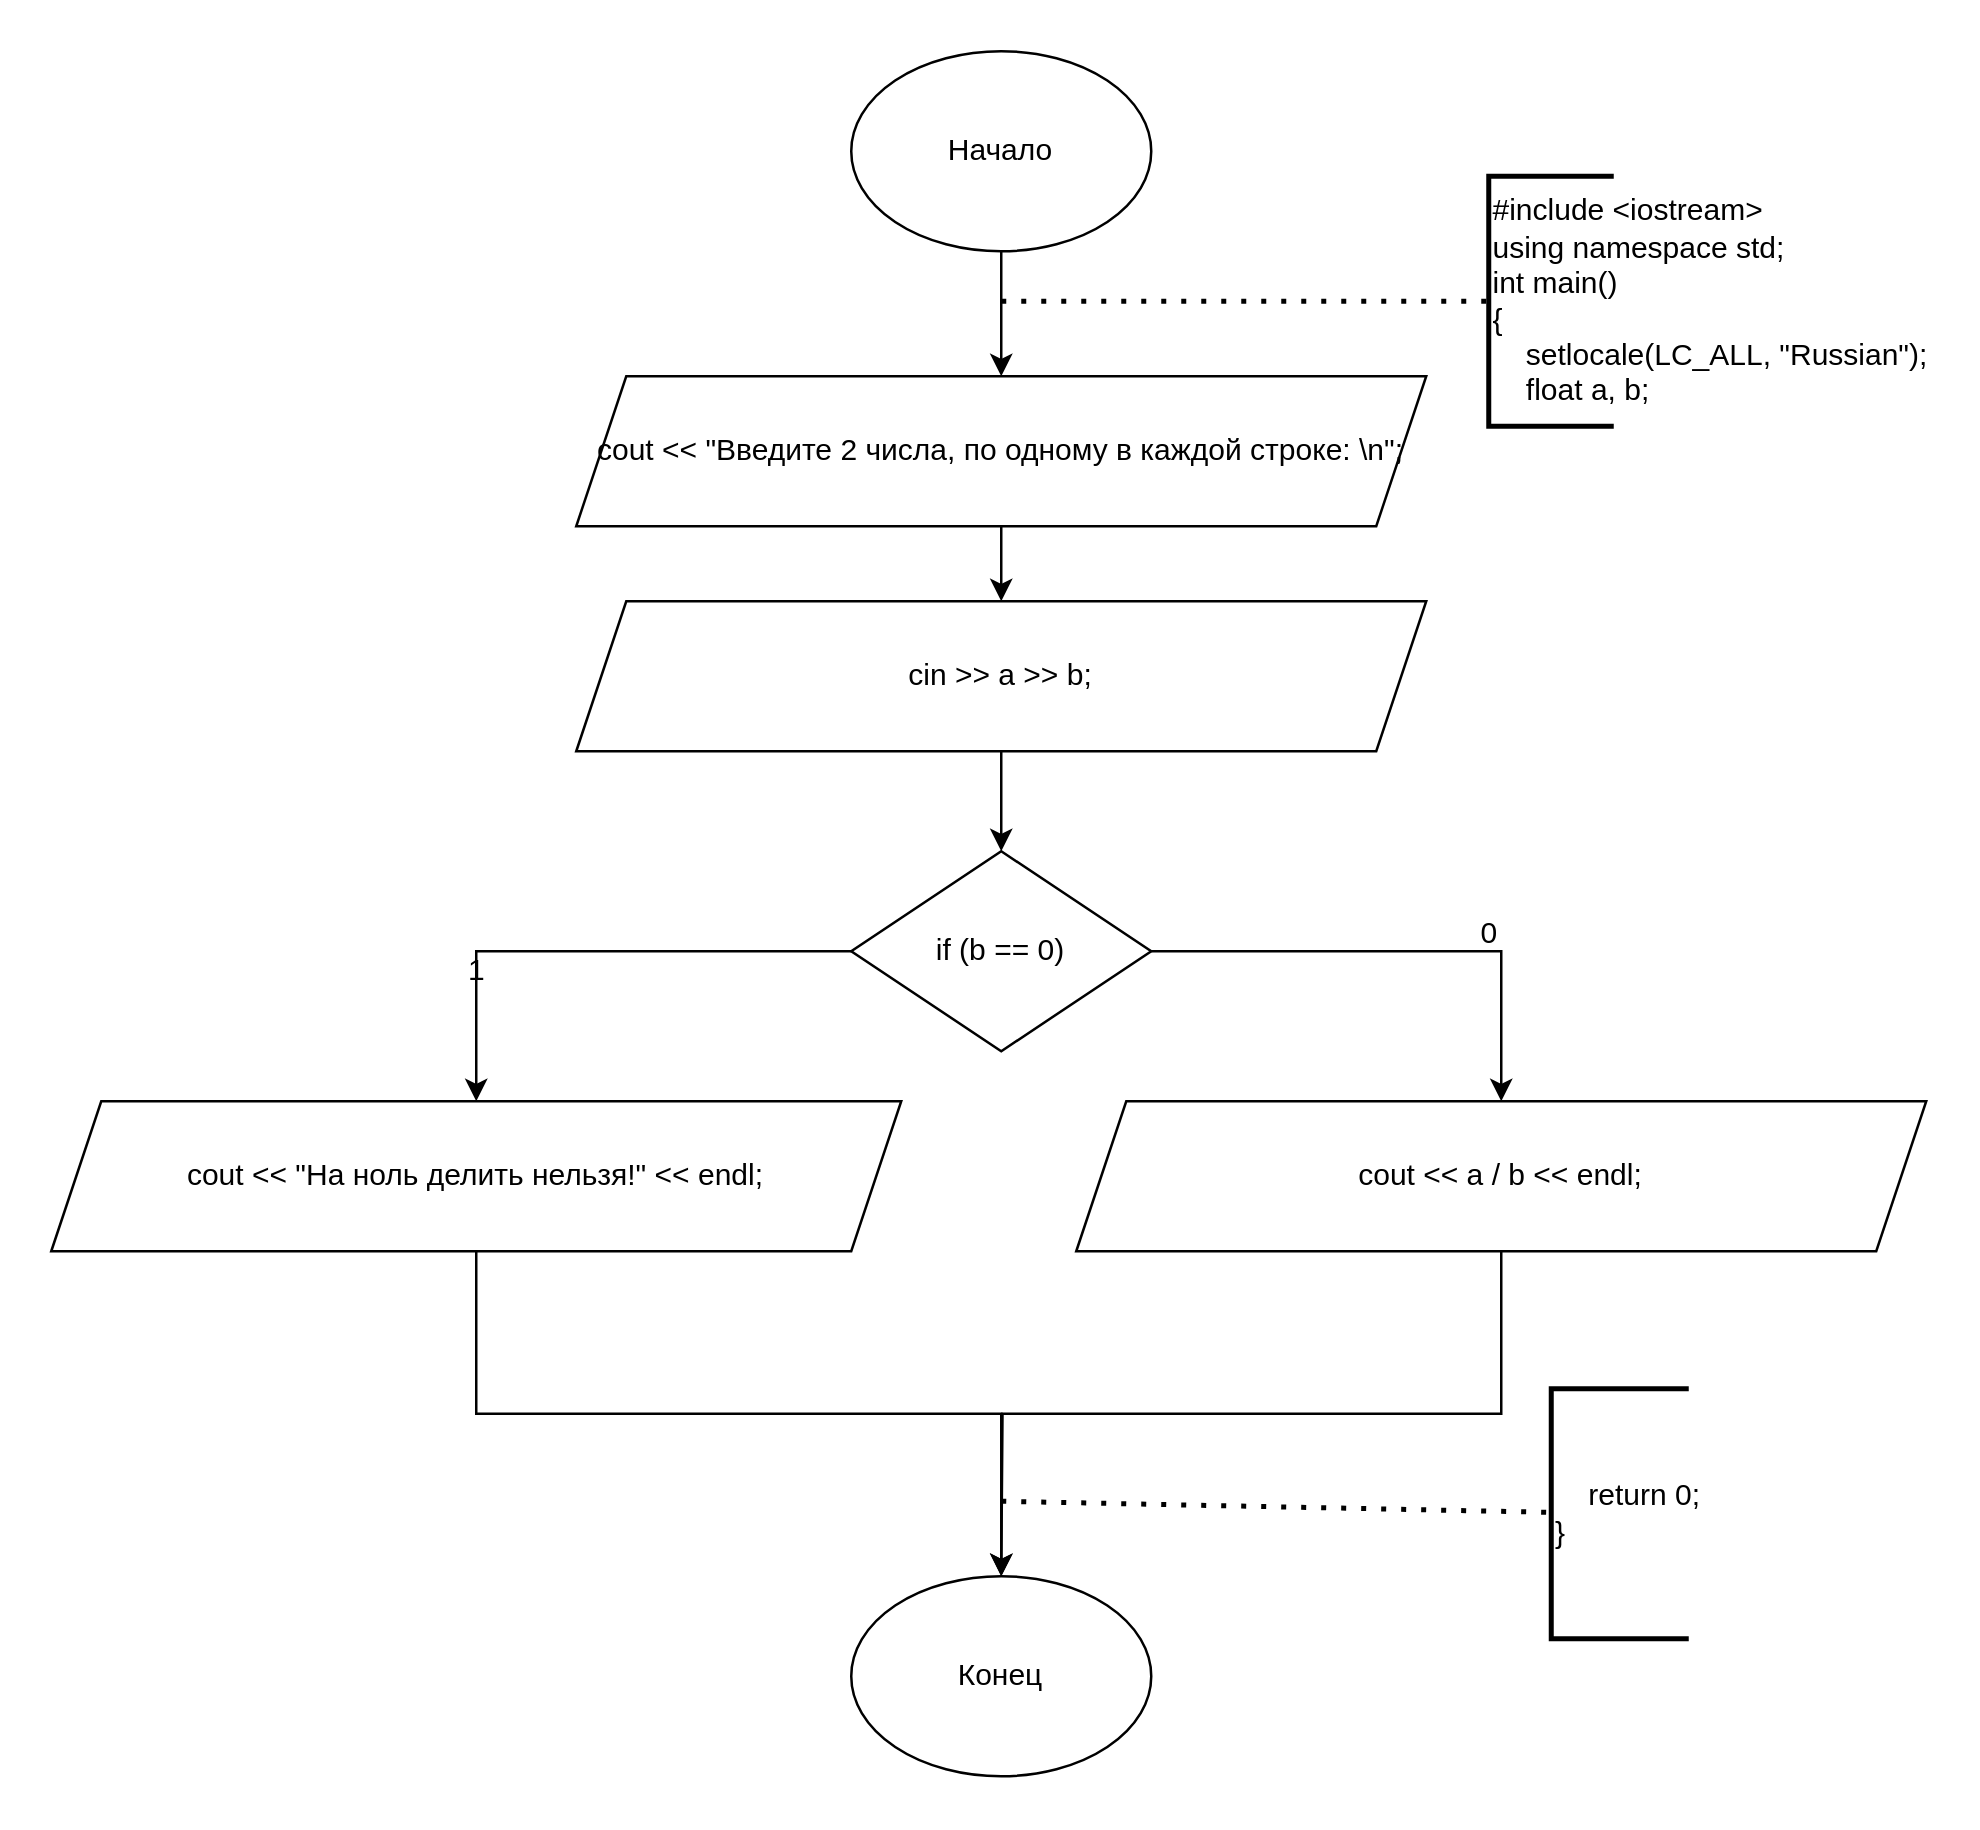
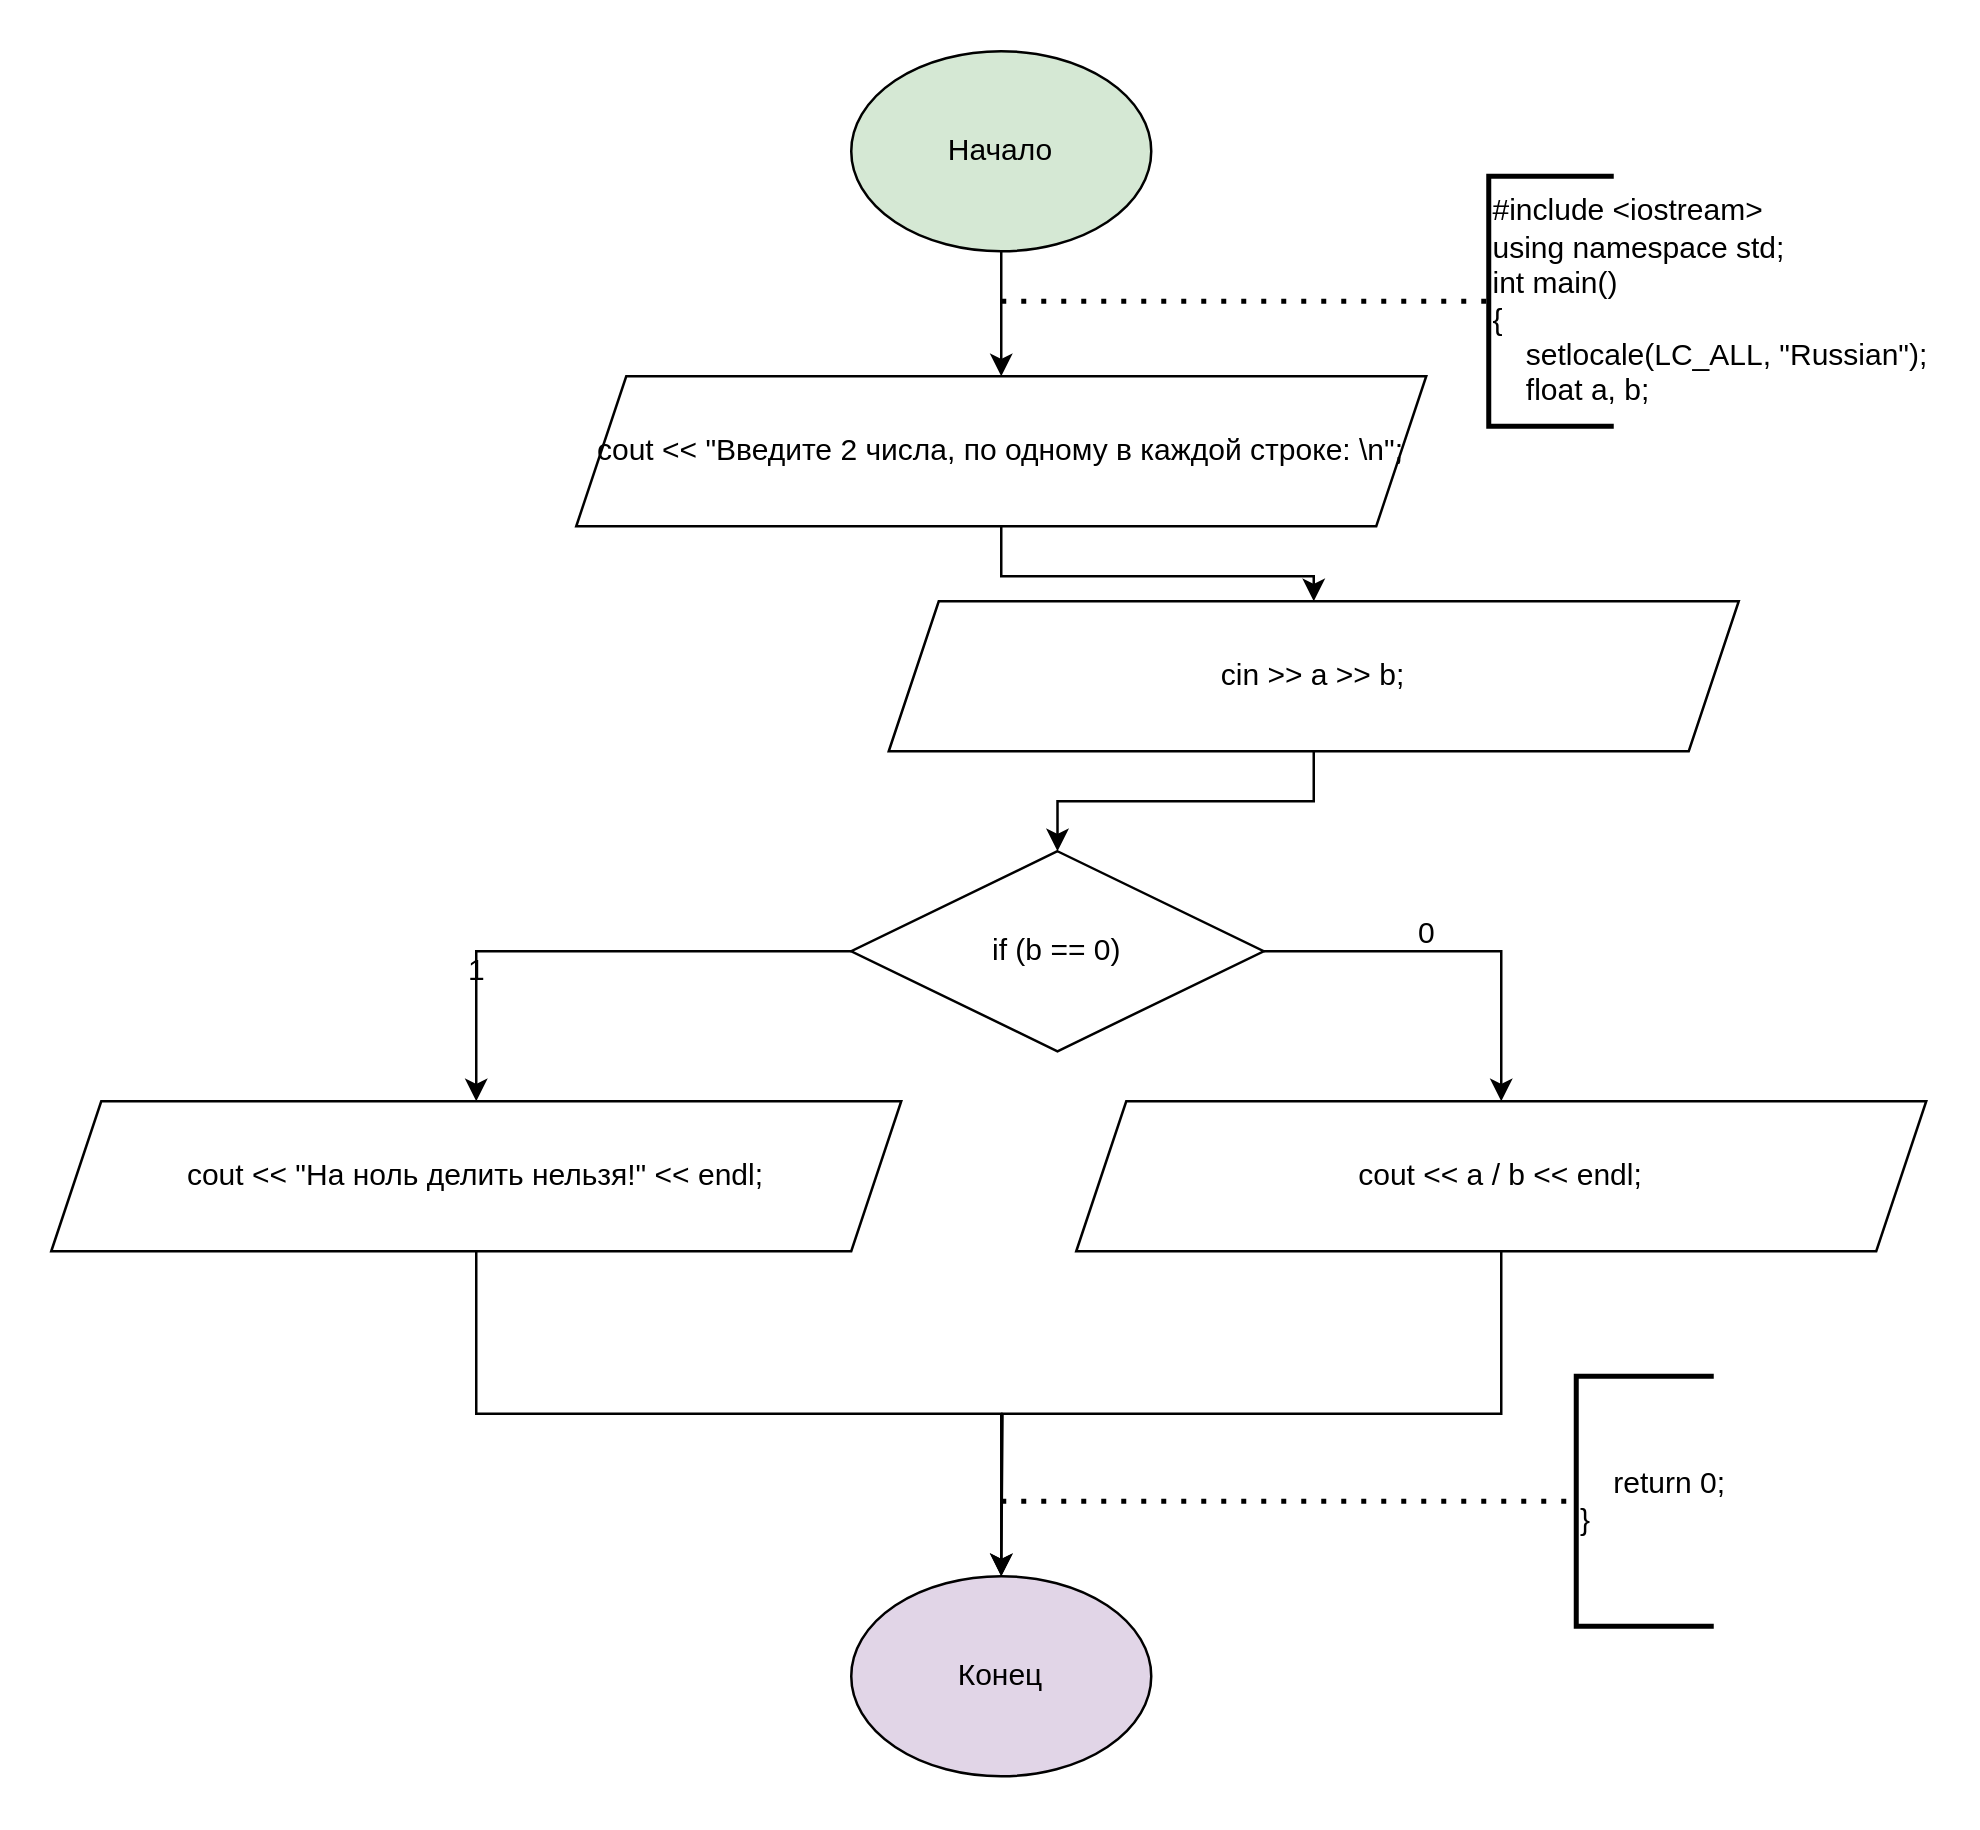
(1001, 151) -> (1001, 151)
(1001, 676) -> (1314, 676)
(1489, 934) -> (1426, 934)
(1001, 951) -> (1058, 951)
(1620, 1514) -> (1645, 1501)
(1001, 1676) -> (1001, 1676)
